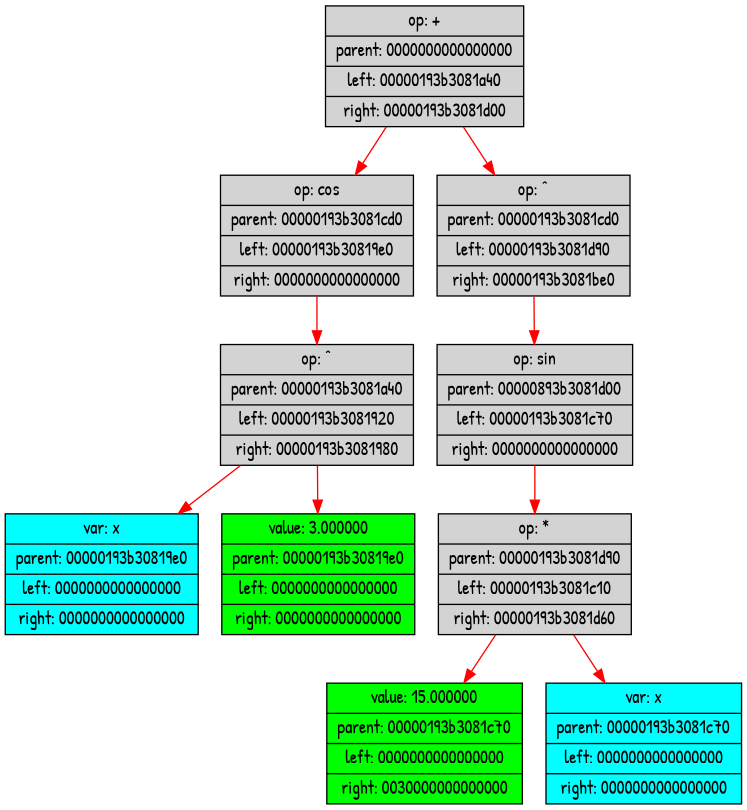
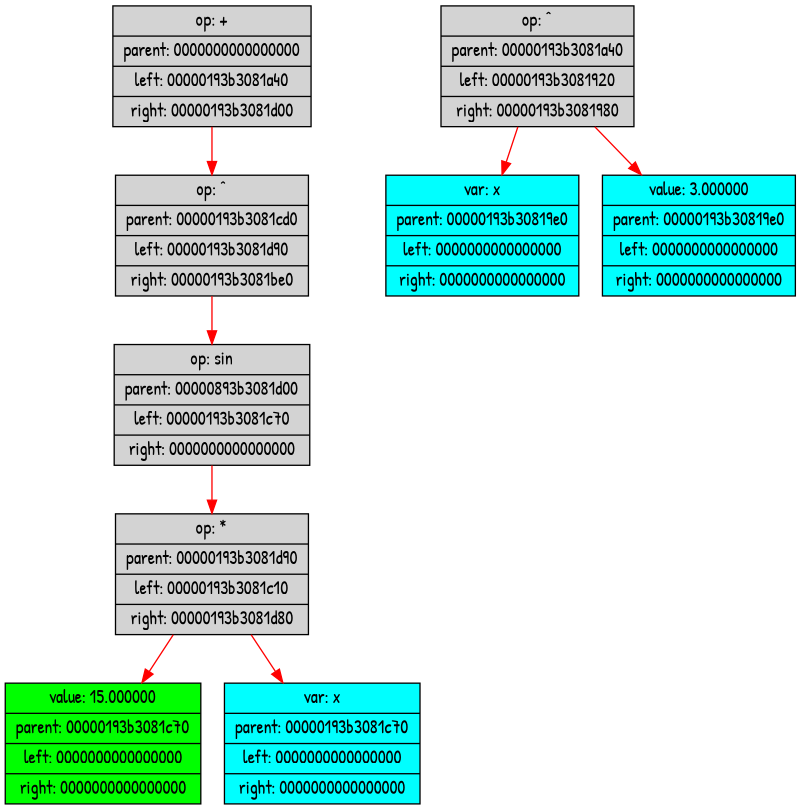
(317, 236) -> none
(318, 574) -> (699, 236)
(535, 619) -> (212, 619)
(425, 788) -> (103, 788)
